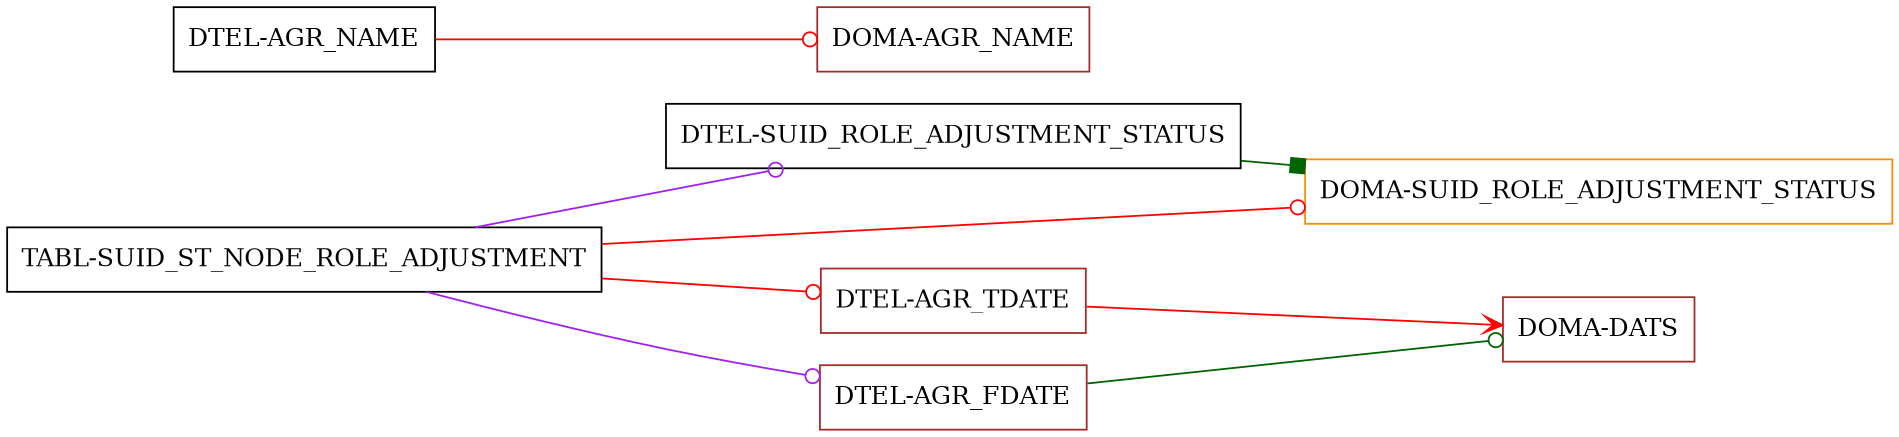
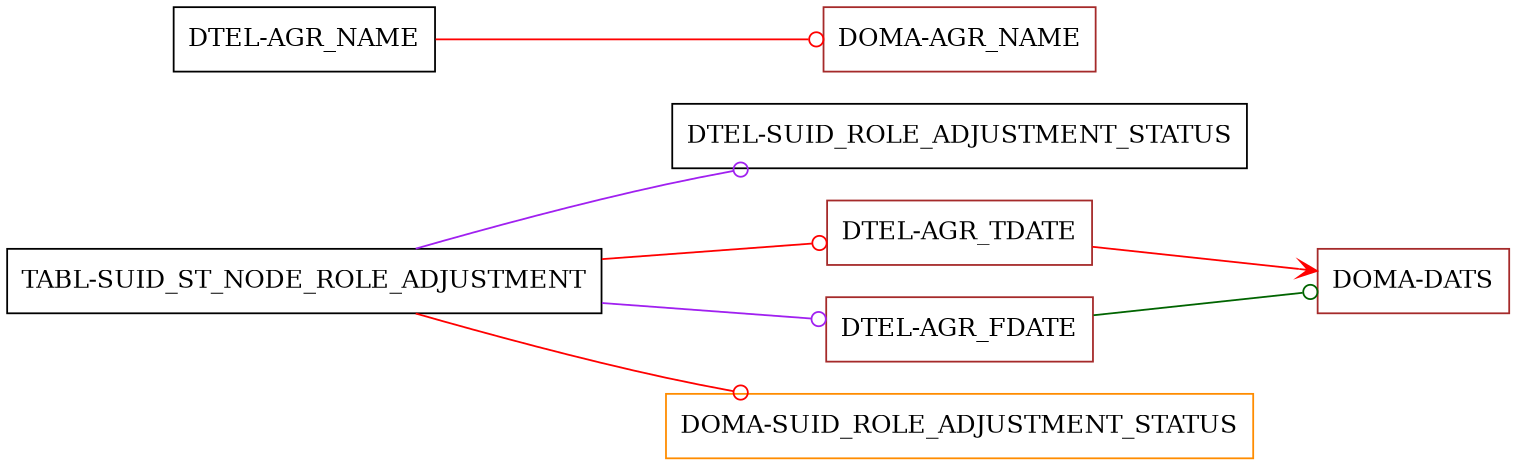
(1264, 163) -> none
